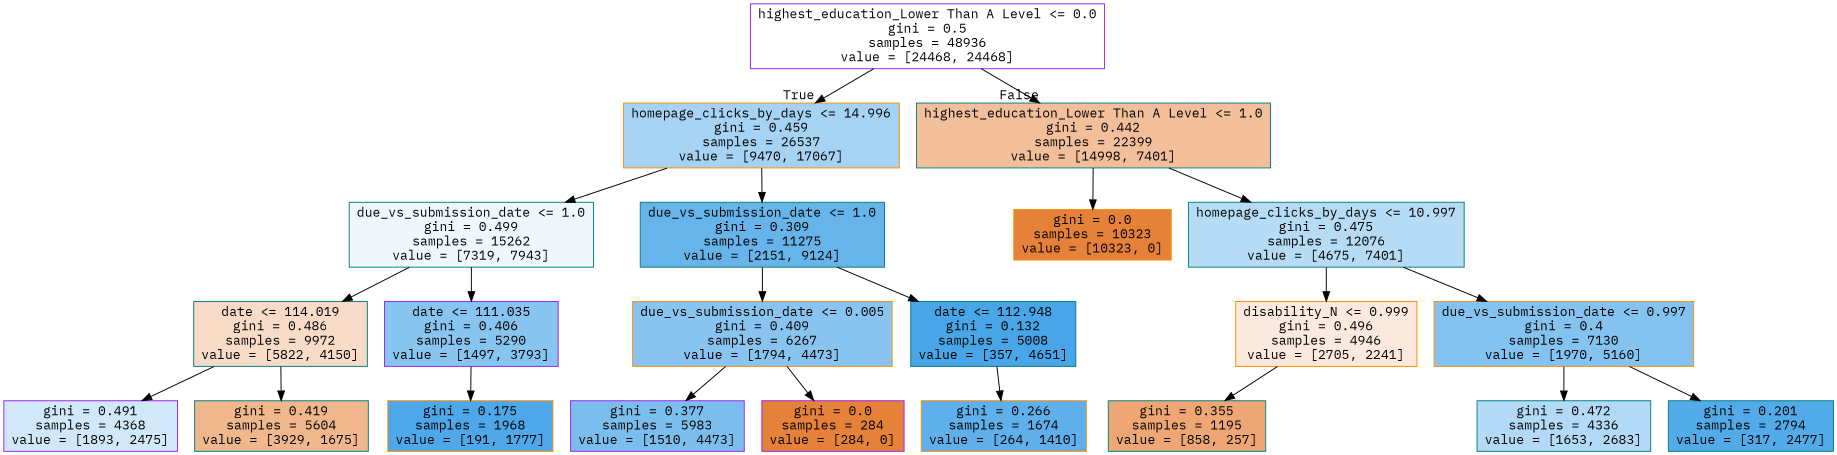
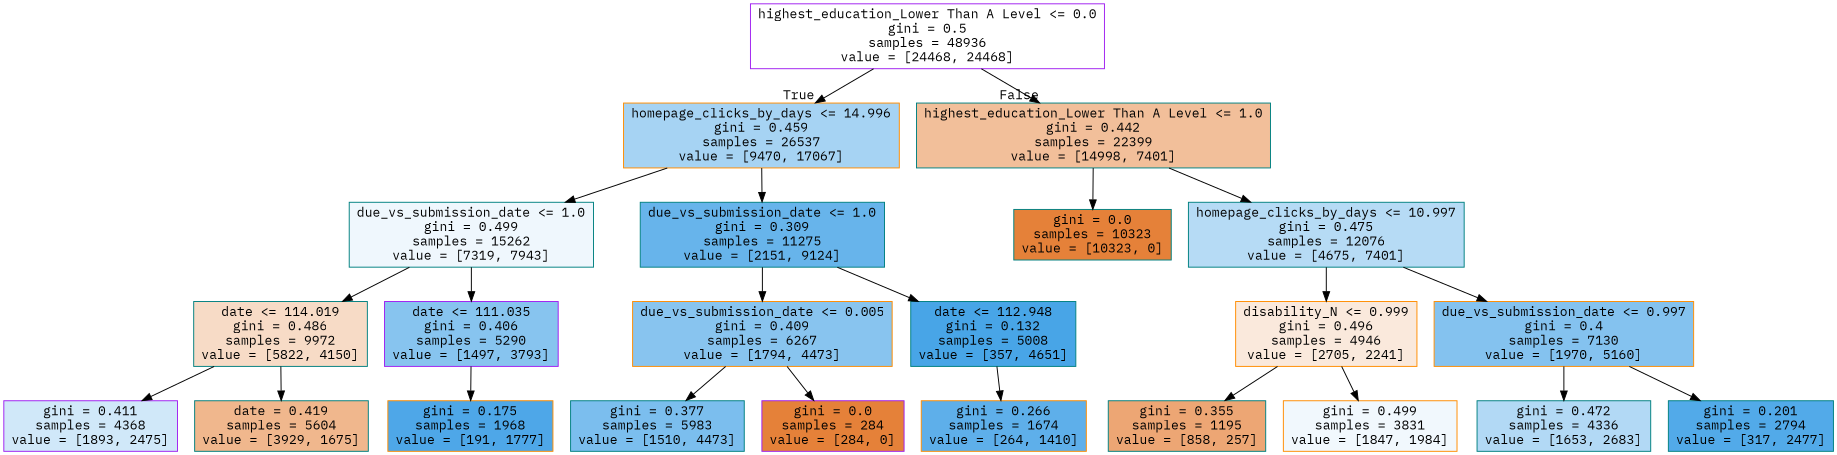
(1093, 235) -> (1093, 235)
(91, 426) -> (91, 426)
(281, 426) -> (281, 426)
(657, 426) -> (657, 426)
none -> (1370, 426)
